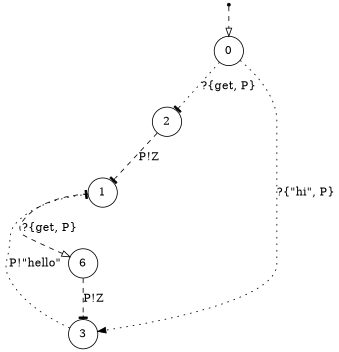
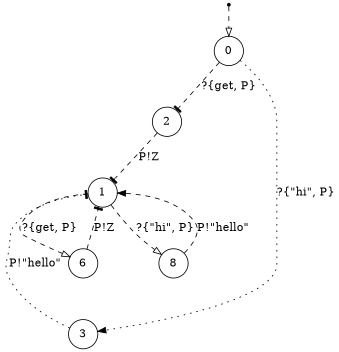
(199, 85) -> (199, 85)
none -> (173, 263)
(83, 297) -> (92, 230)
